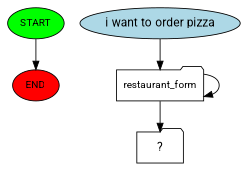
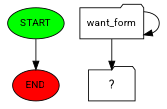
(160, 23) -> none
(160, 85) -> (112, 23)
